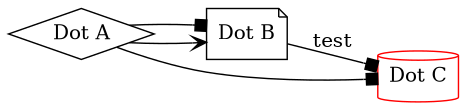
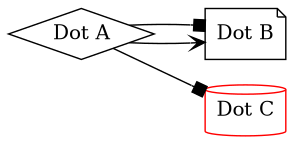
(325, 53) -> none
